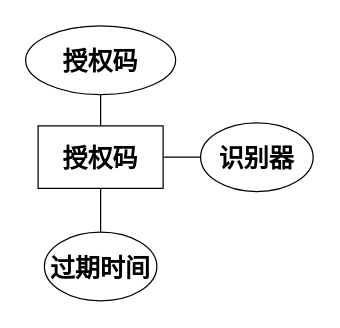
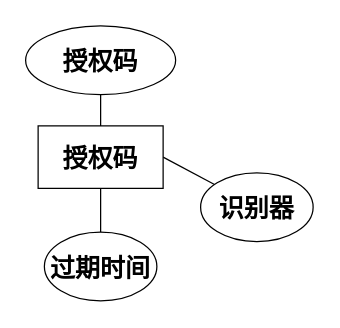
(257, 157) -> (257, 207)
